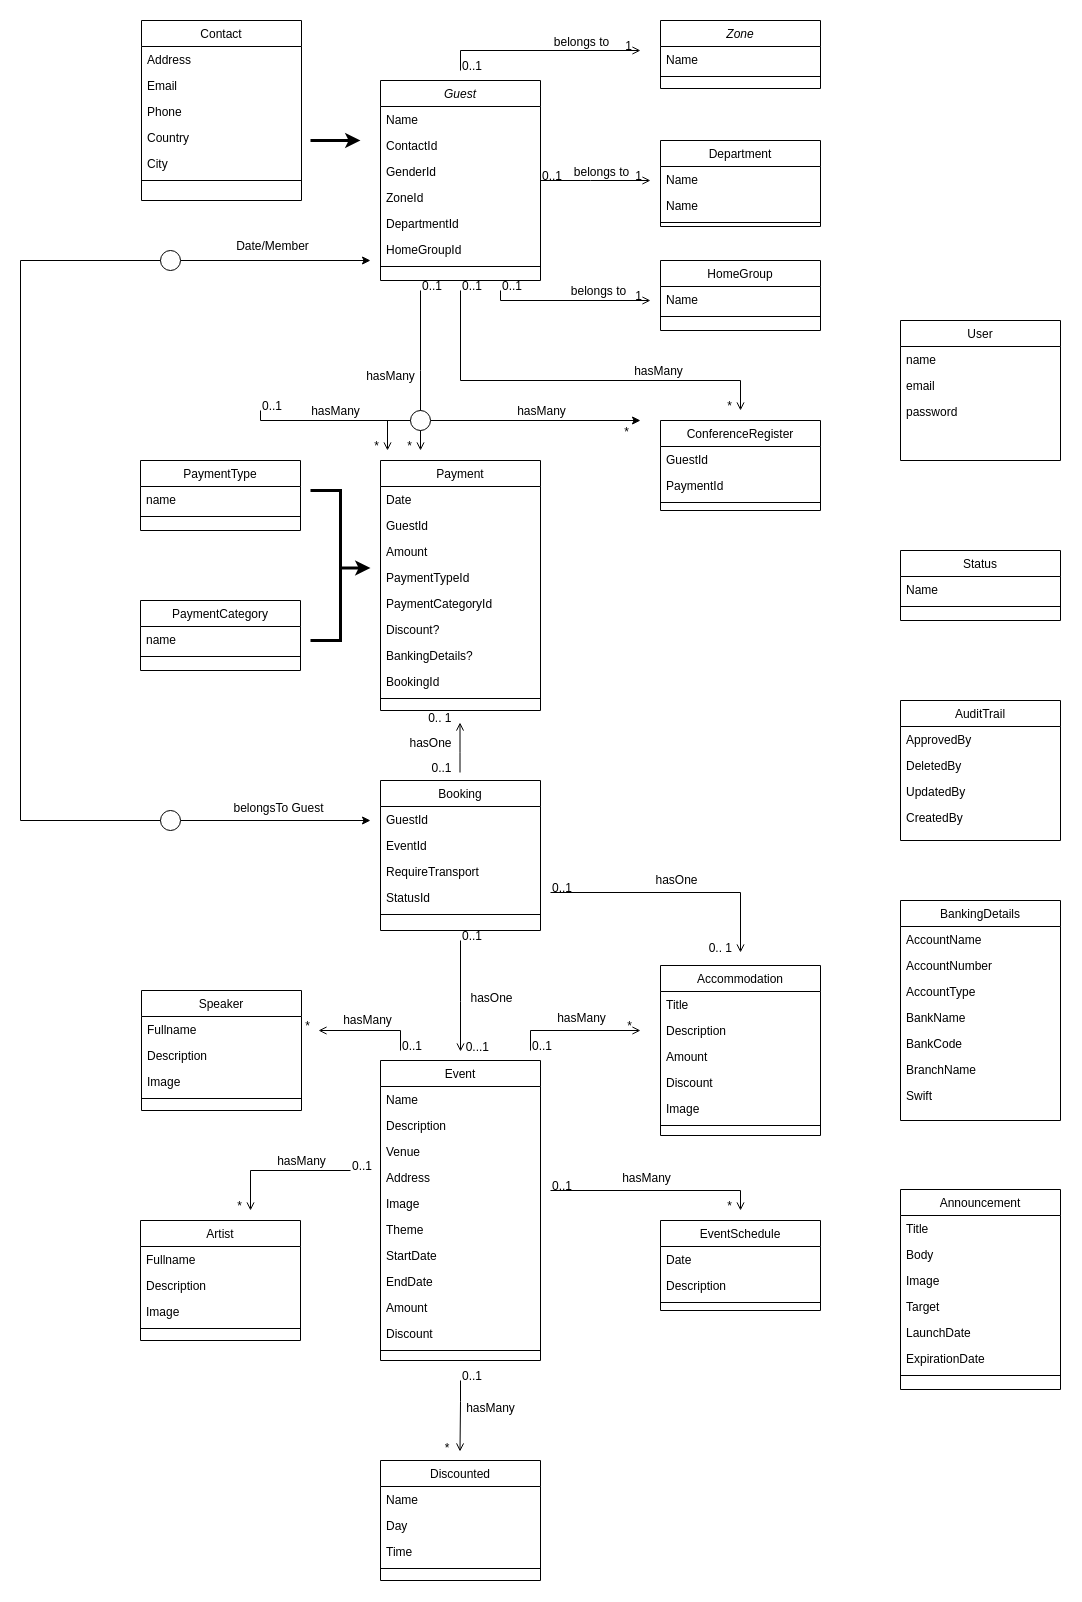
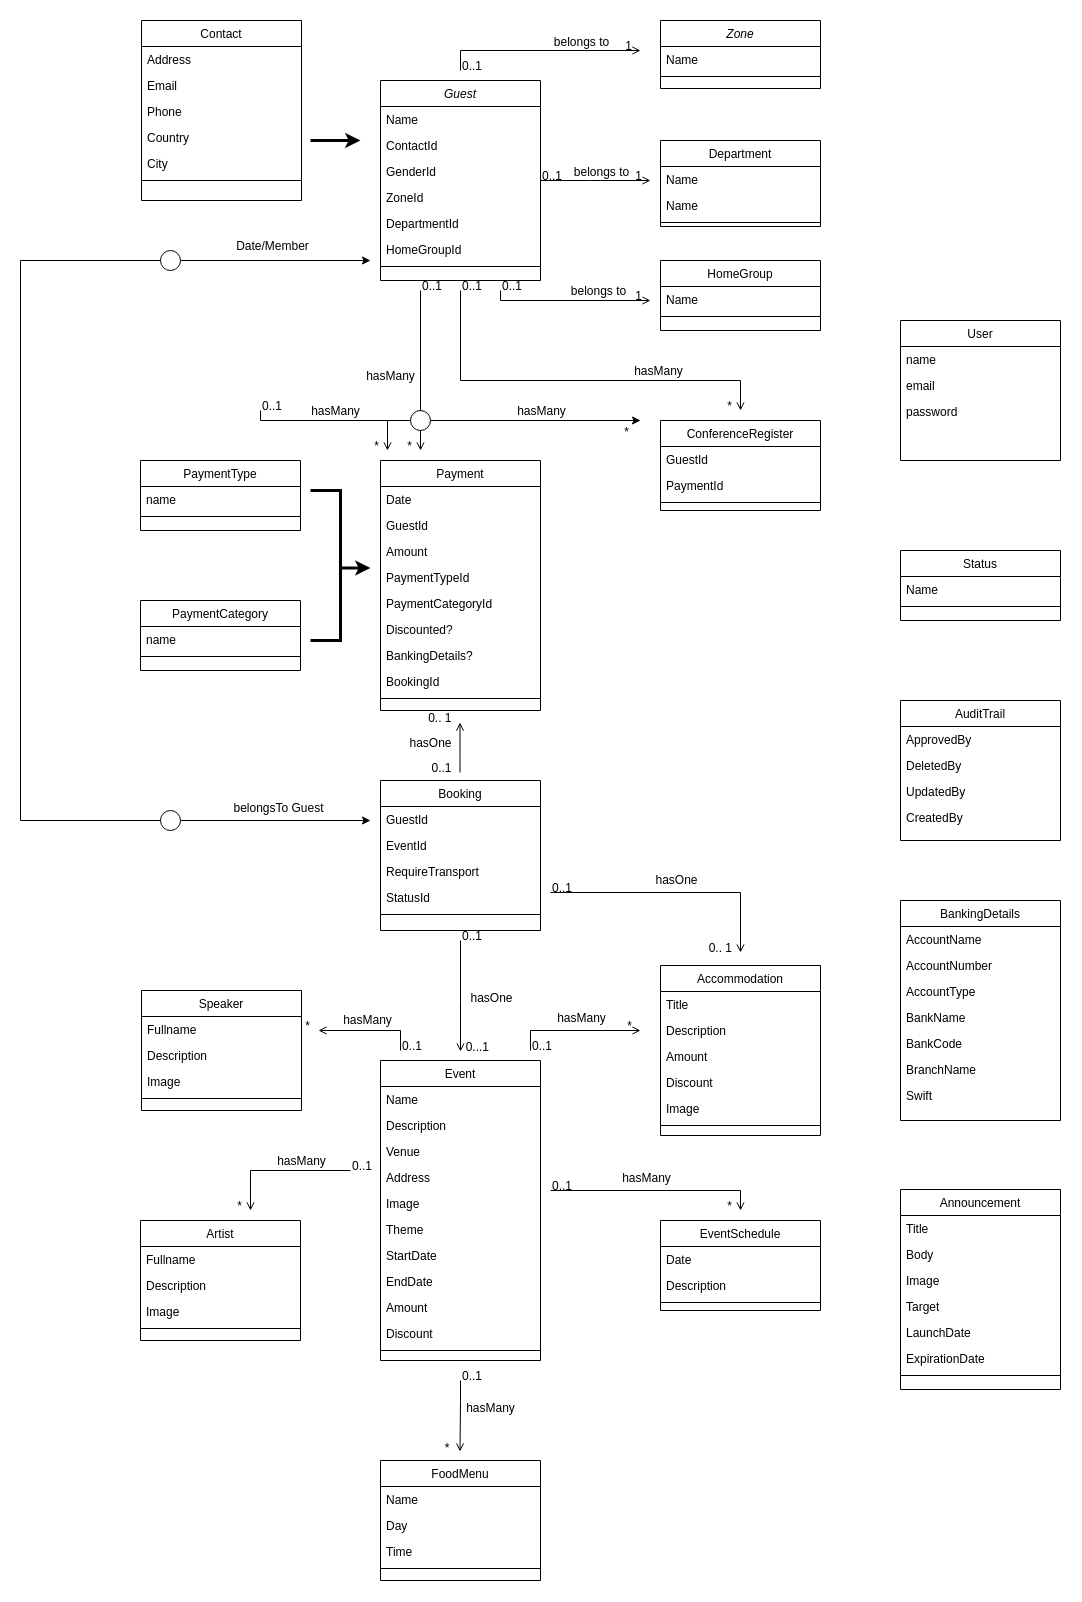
(415, 630) -> (421, 630)
(460, 1474) -> (460, 1474)
